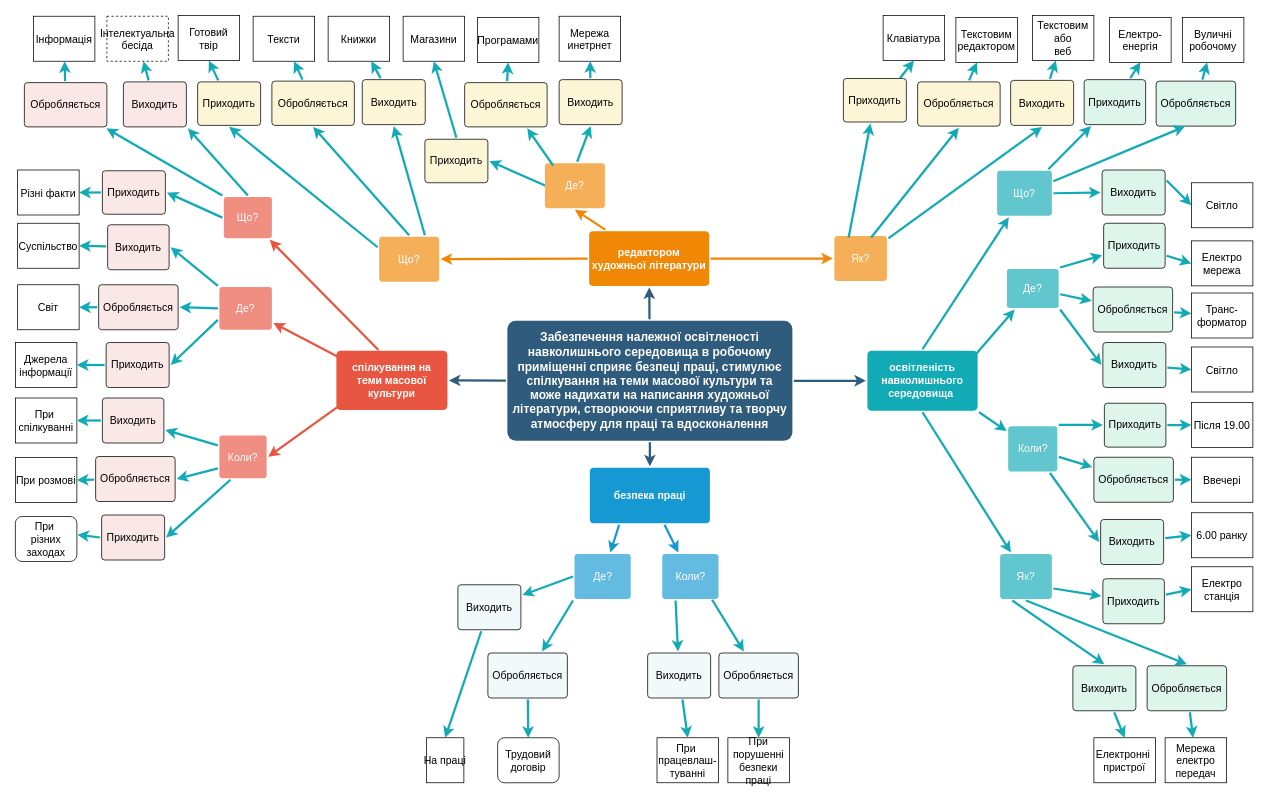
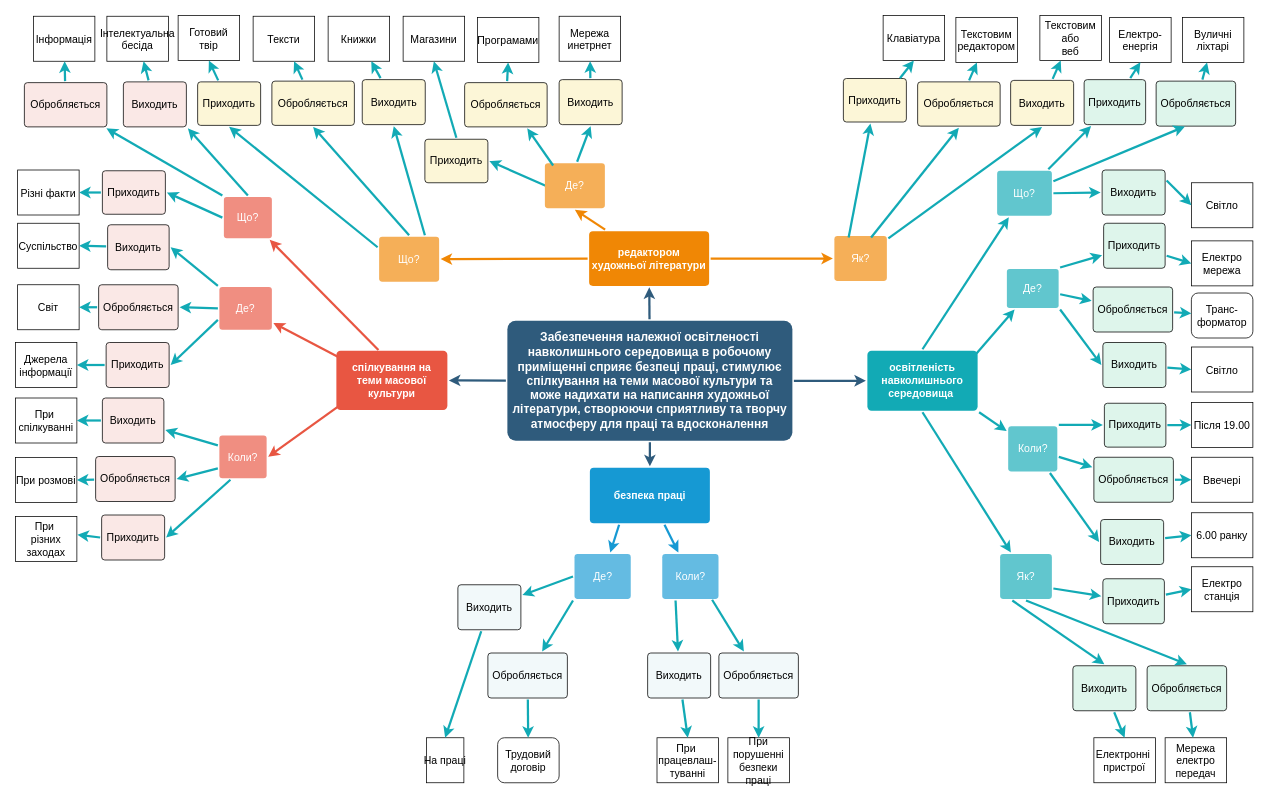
(1213, 34) -> (1213, 34)
(1063, 38) -> (1071, 38)
(138, 39) -> (138, 39)
(1222, 315) -> (1222, 315)
(46, 539) -> (46, 539)
